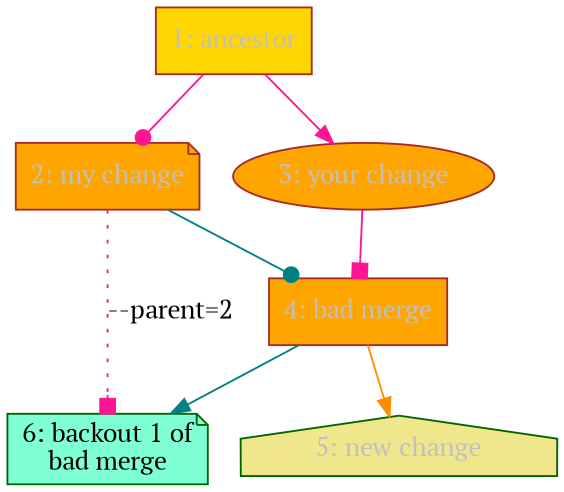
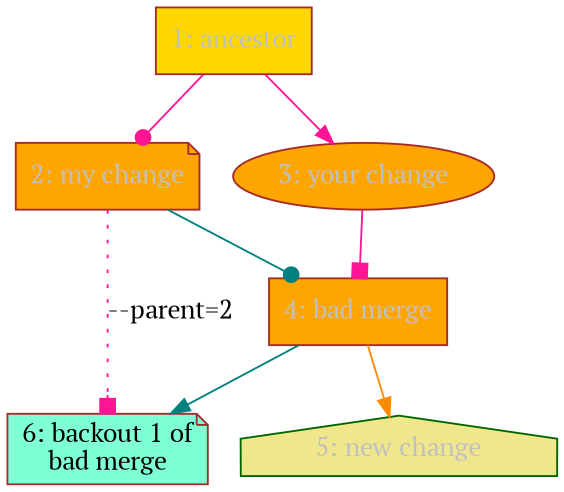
(108, 449) -> (108, 449)
